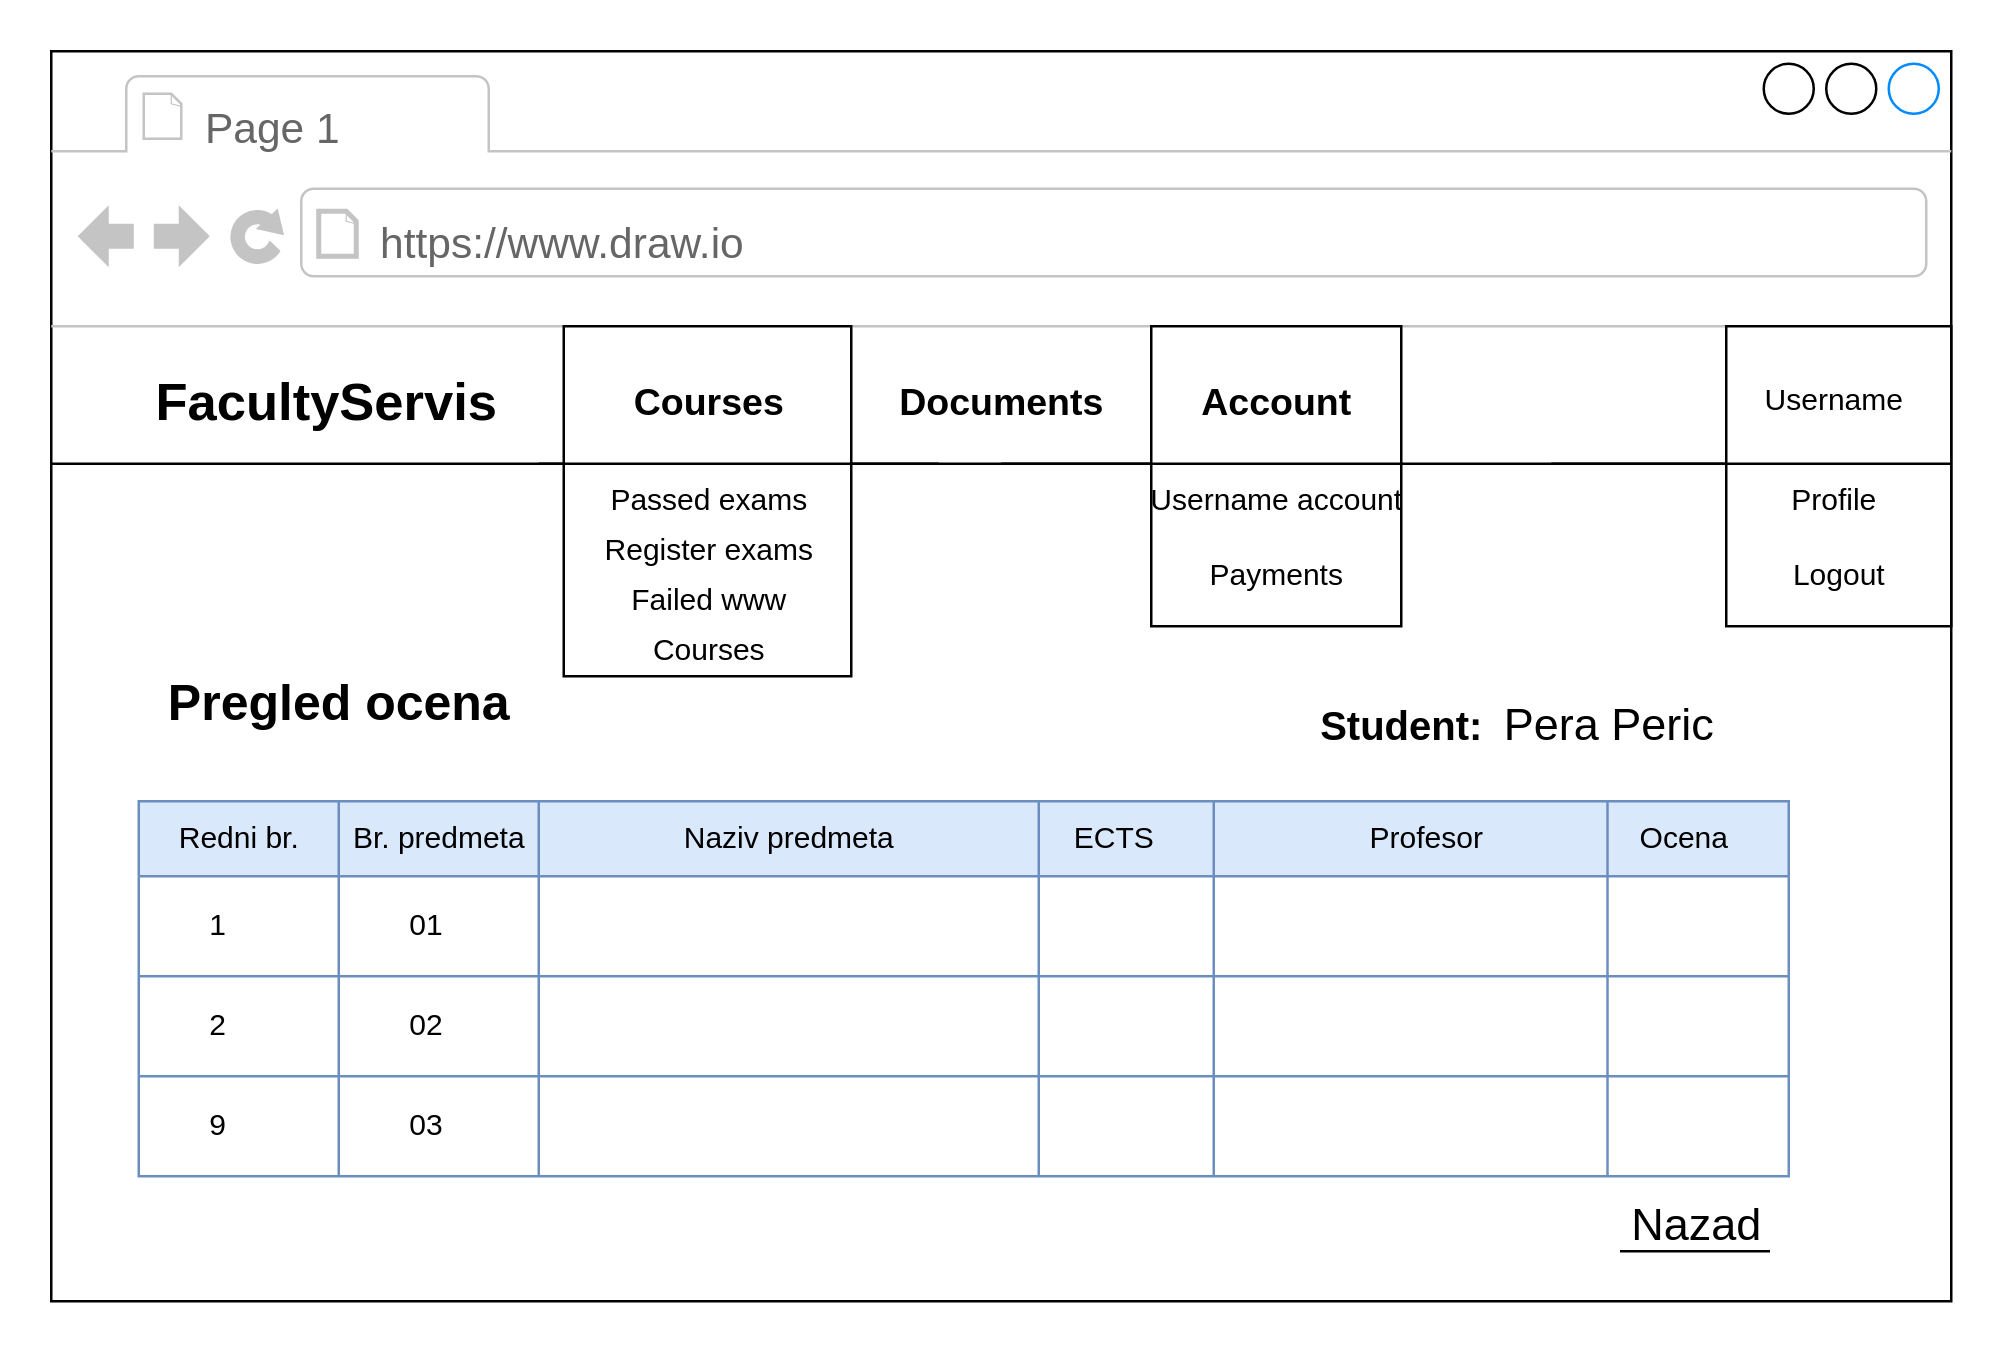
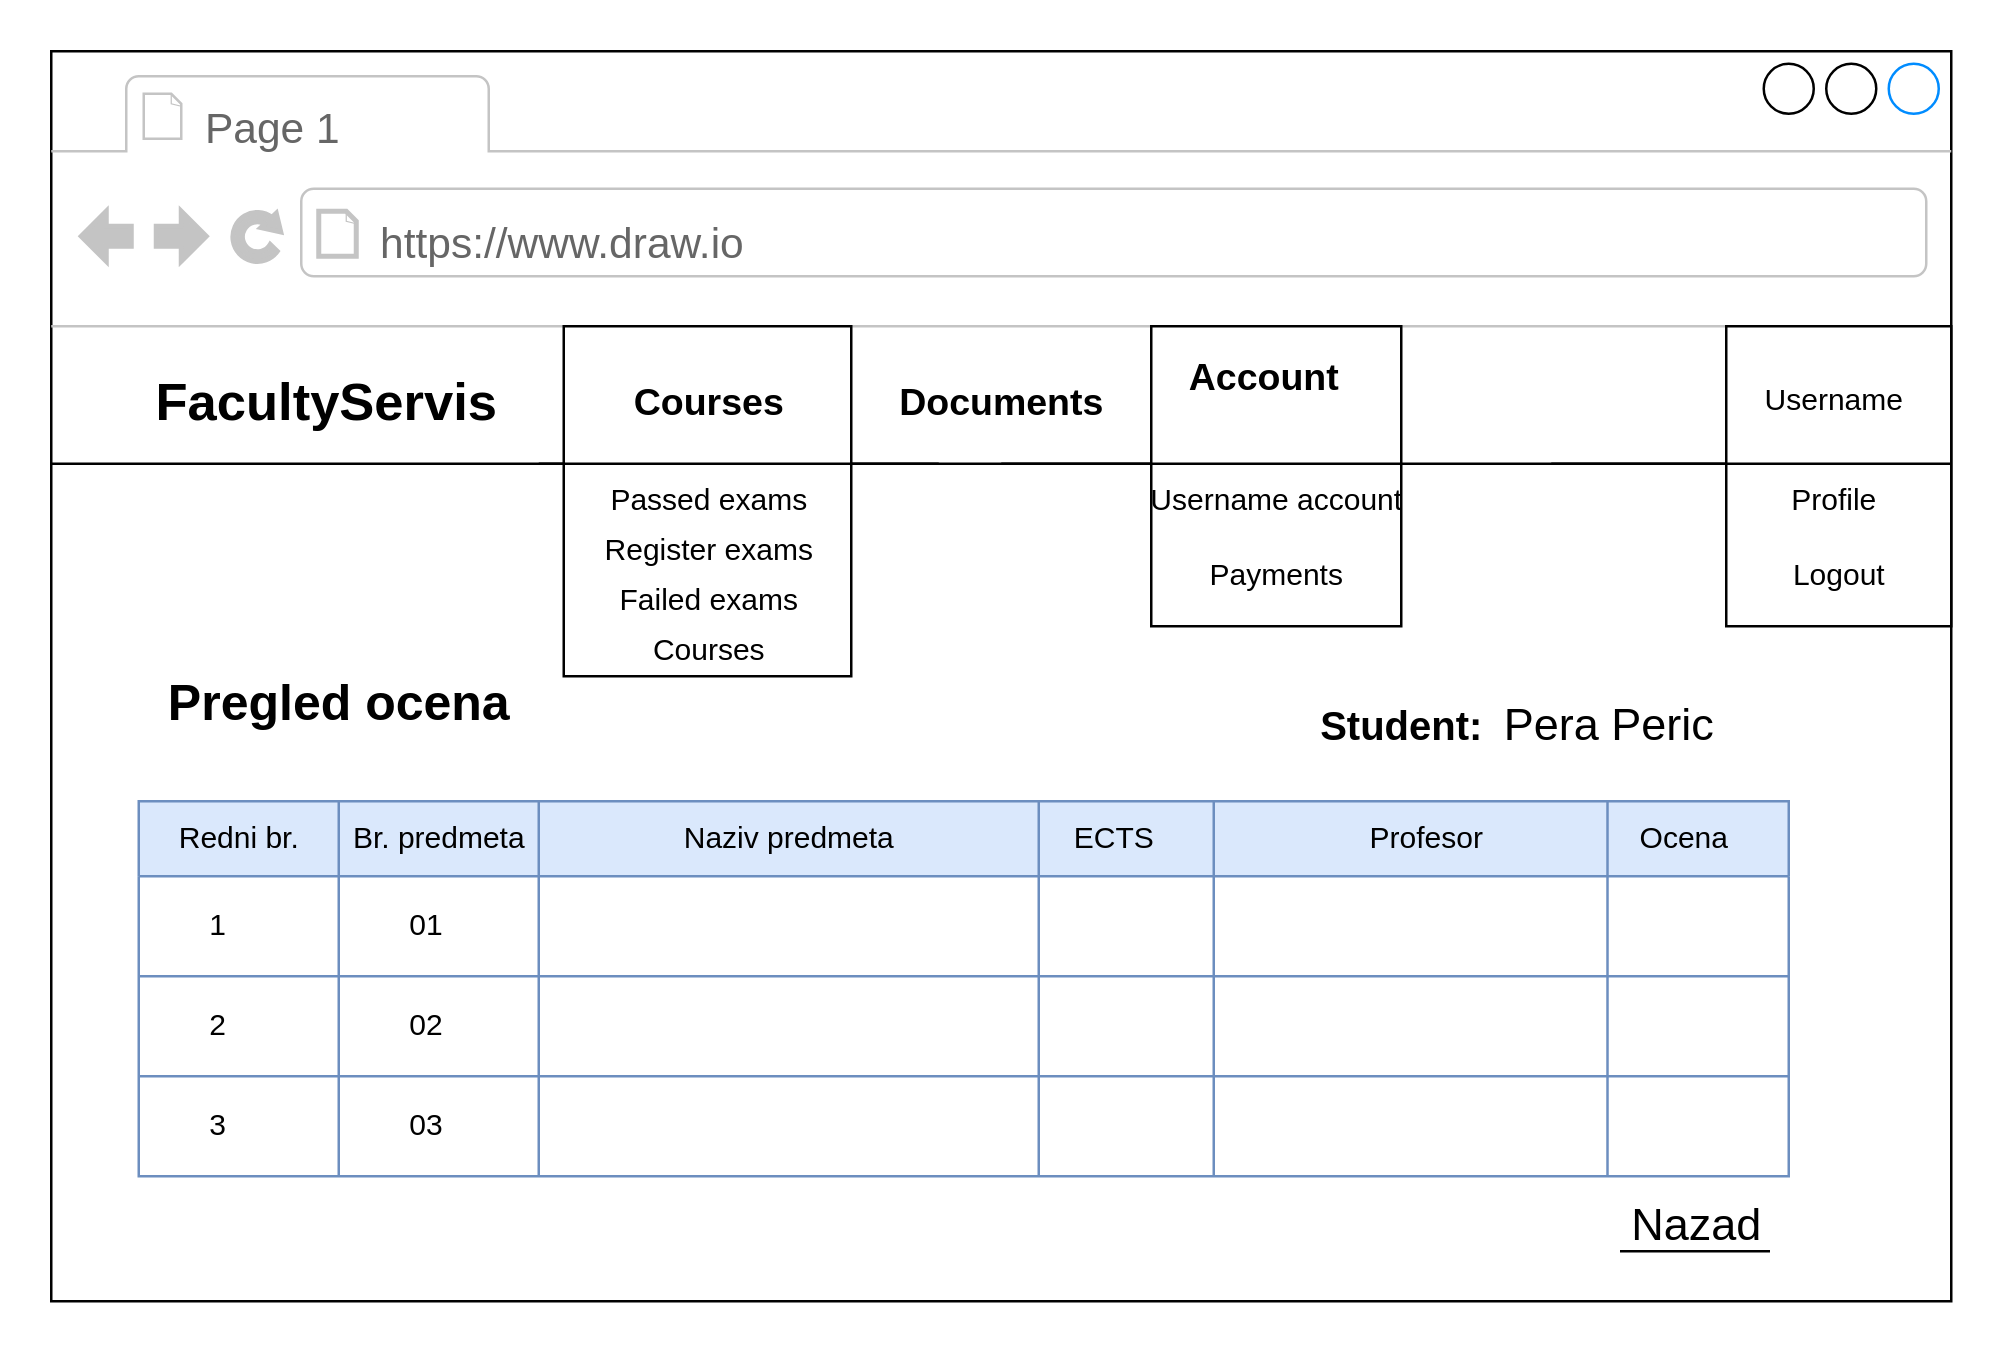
(1276, 401) -> (1264, 376)
(710, 601) -> (710, 601)
(311, 1126) -> (311, 1126)
